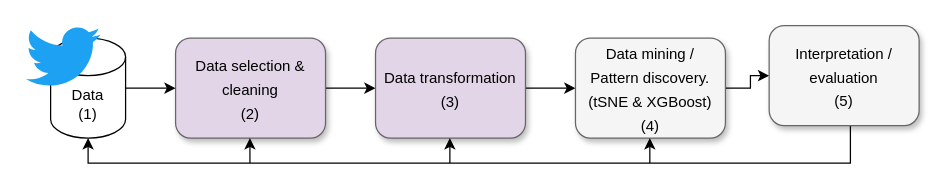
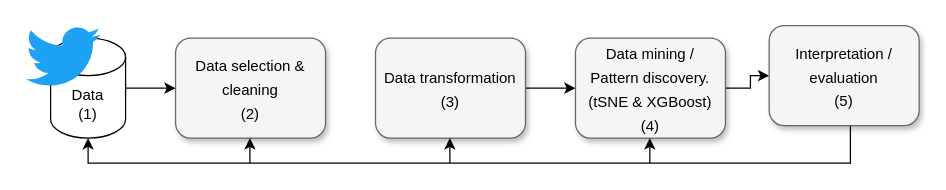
(251, 88) -> (251, 88)
(347, 88) -> none
(451, 88) -> (451, 88)
